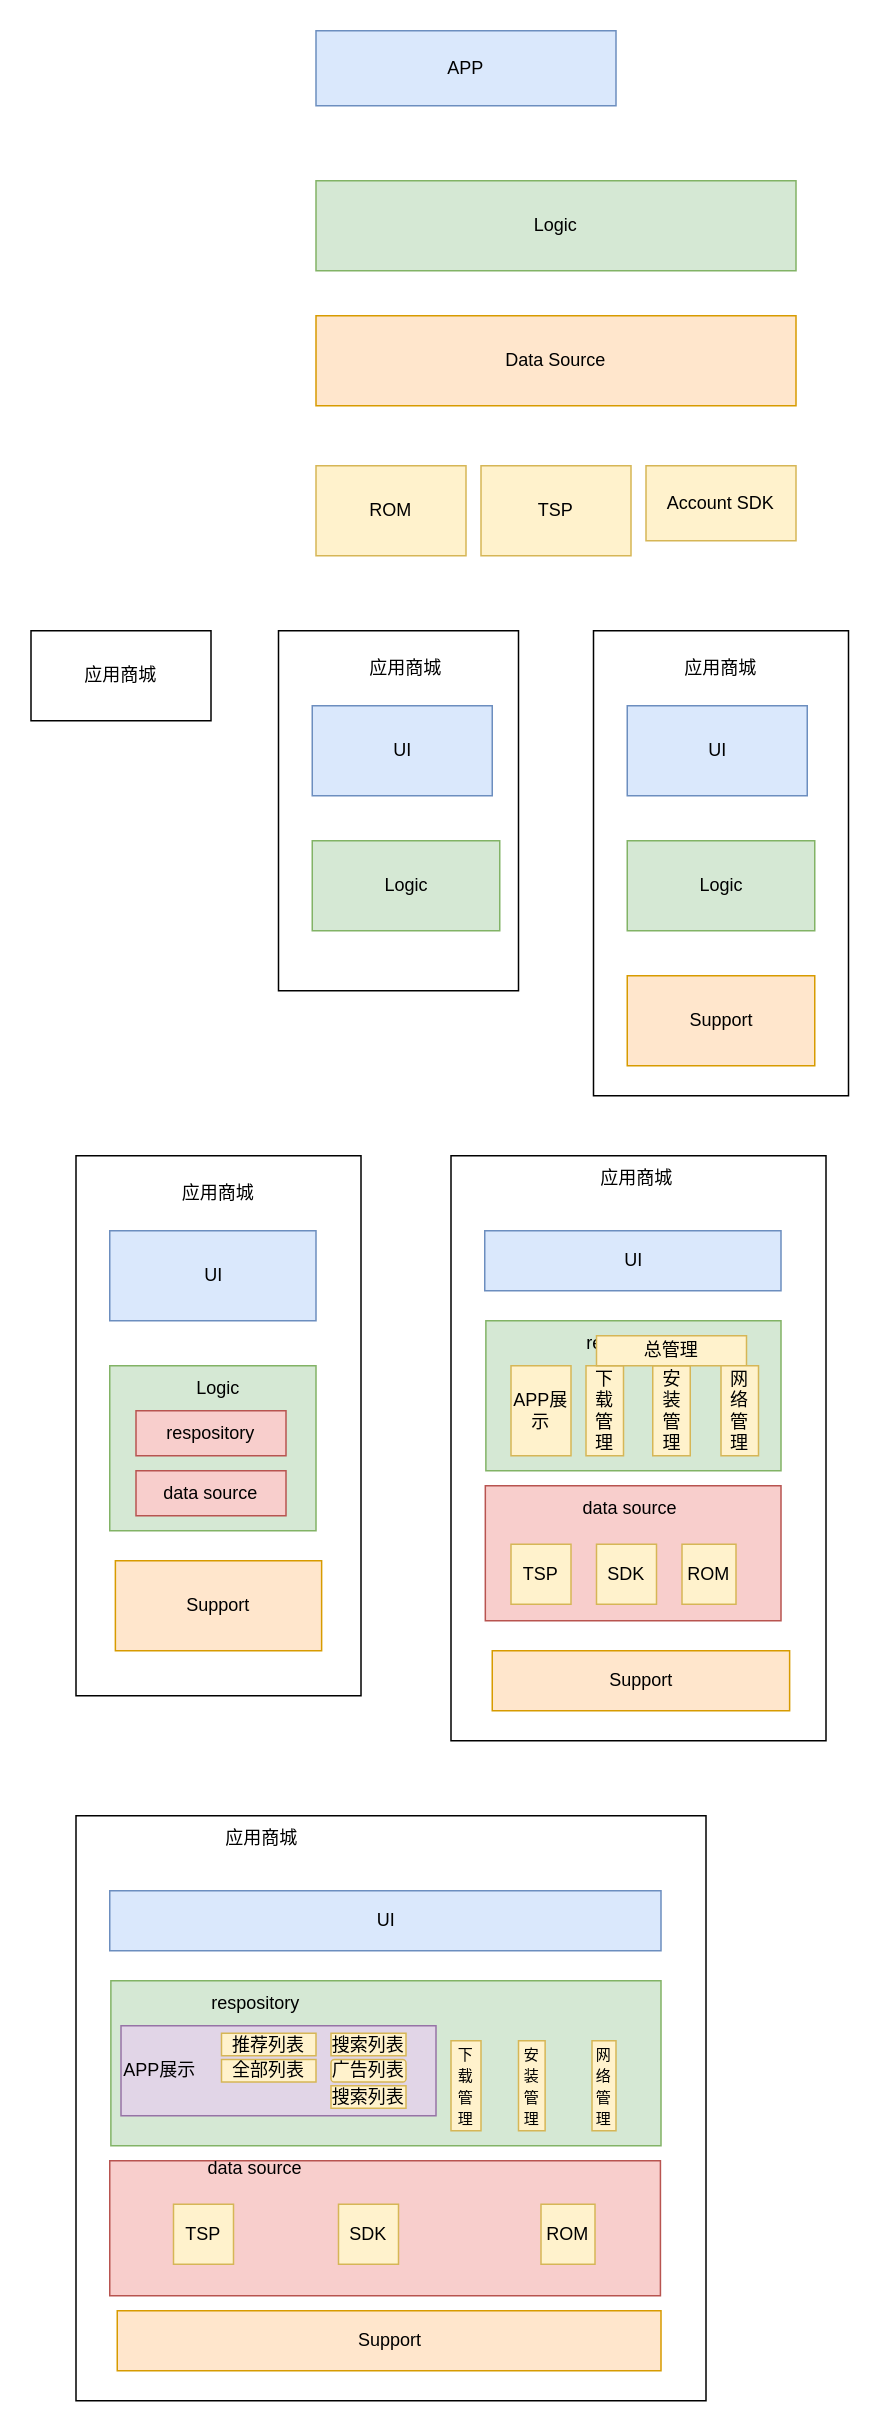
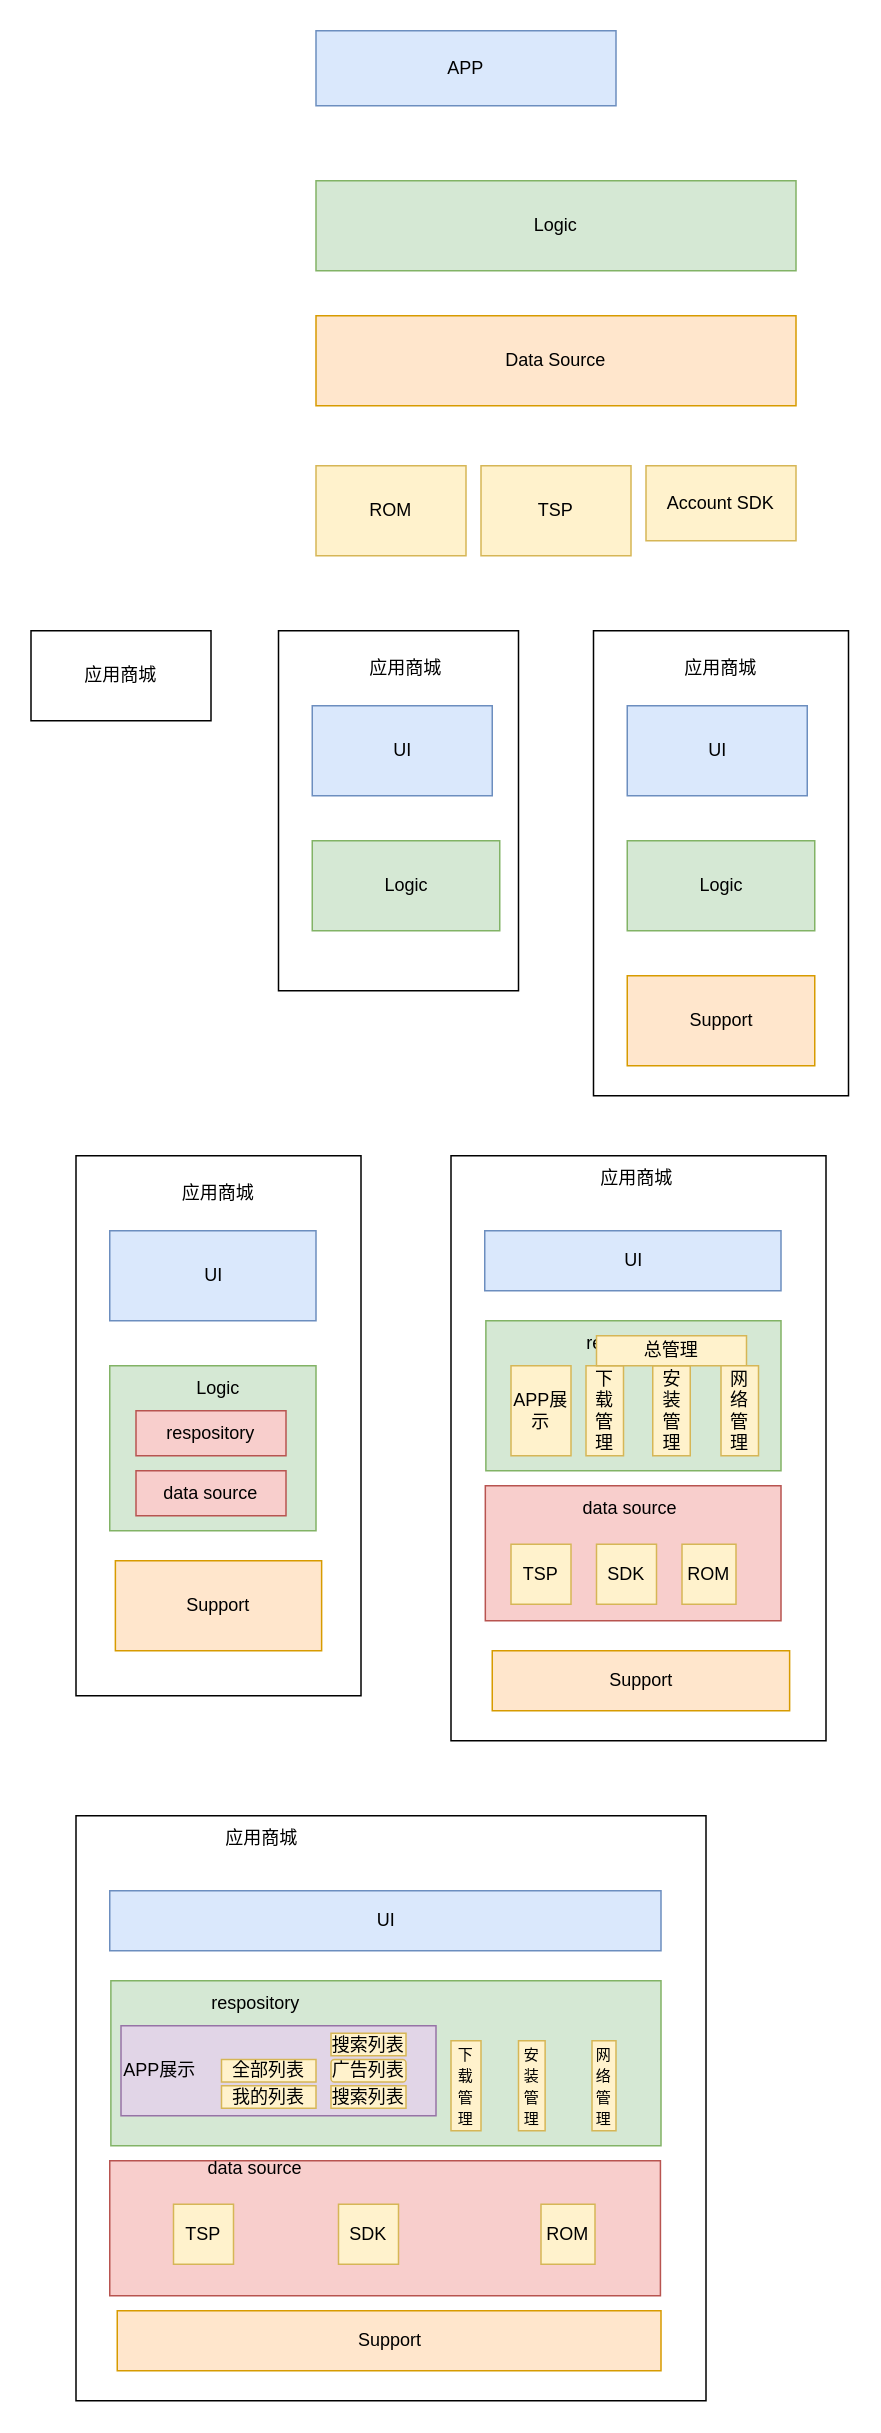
(269, 2045) -> none
none -> (269, 2097)
